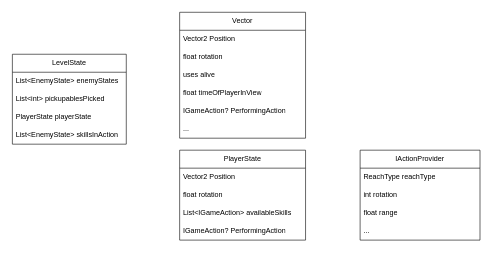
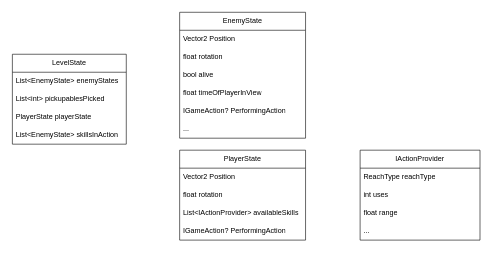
(243, 21) -> (243, 21)
(201, 75) -> (200, 75)
(385, 195) -> (378, 195)
(241, 213) -> (243, 213)
